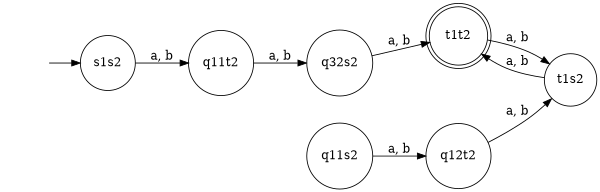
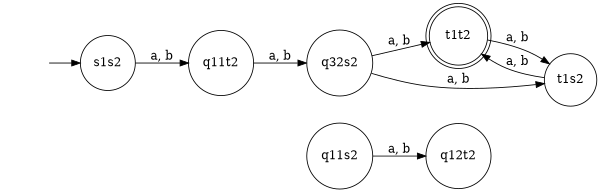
(518, 125) -> (453, 88)
